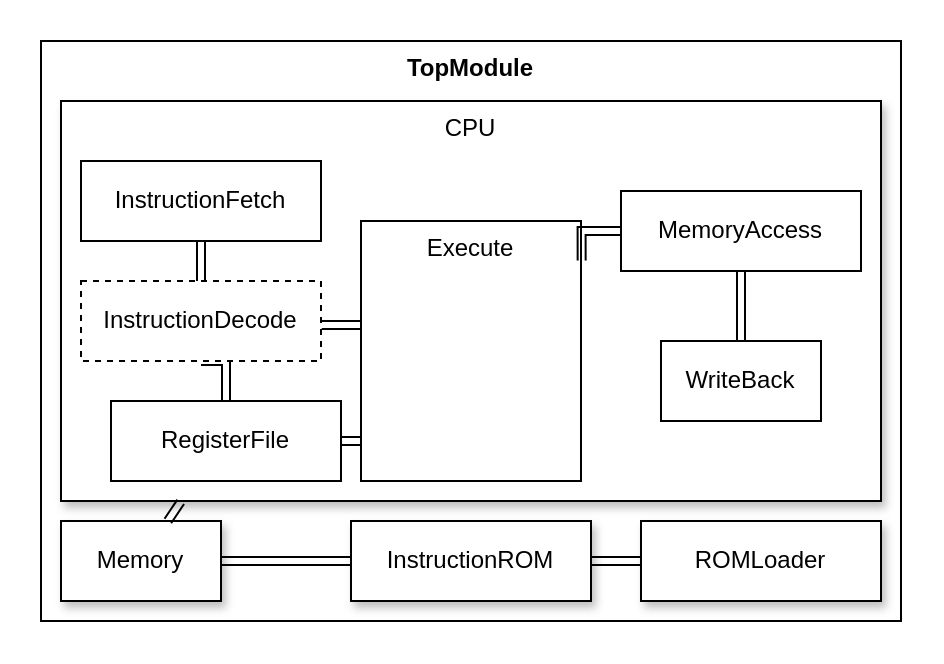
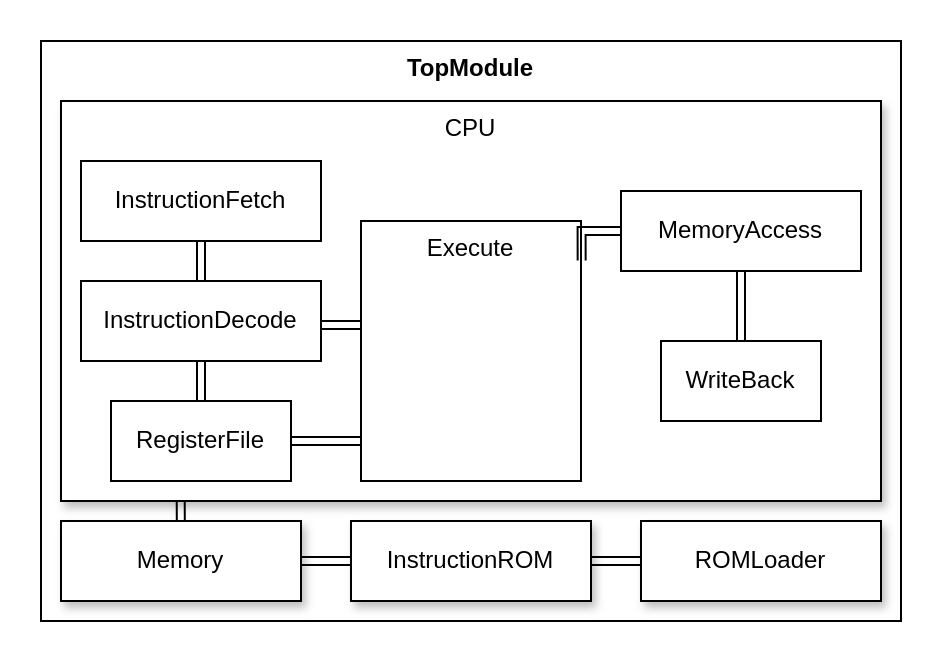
(201, 321) -> (201, 321)
(226, 441) -> (201, 441)
(141, 561) -> (181, 561)
